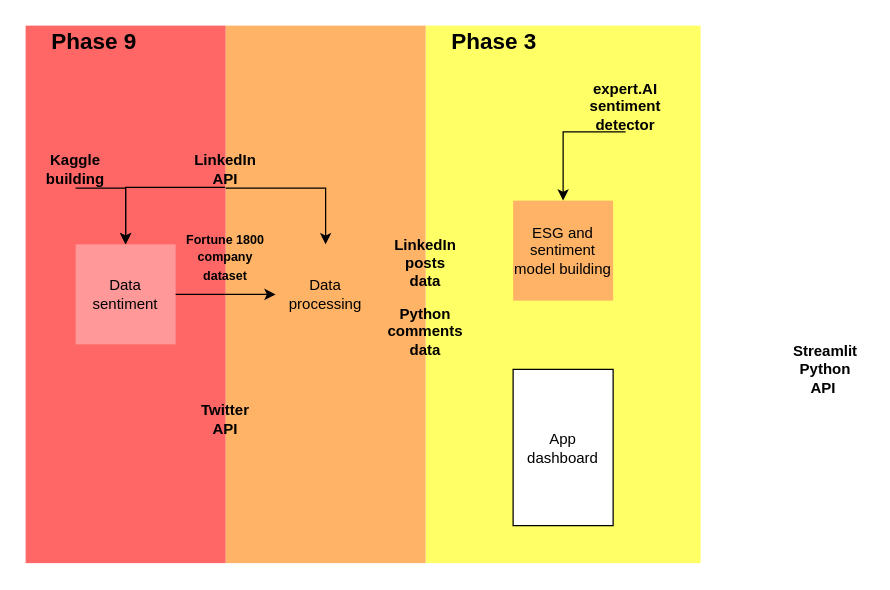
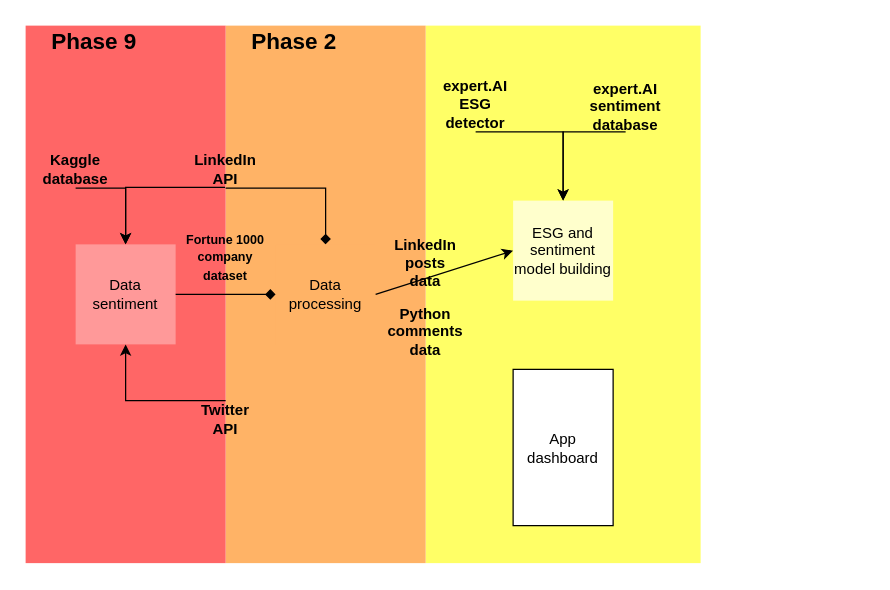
none -> (294, 51)
(494, 51) -> none
none -> (476, 104)
(626, 107) -> (626, 107)
none -> (518, 132)
(76, 169) -> (76, 169)
(326, 234) -> (326, 233)
(563, 251) -> (563, 251)
(226, 257) -> (226, 257)
none -> (441, 274)
(266, 294) -> (265, 294)
(826, 369) -> none
none -> (152, 401)
